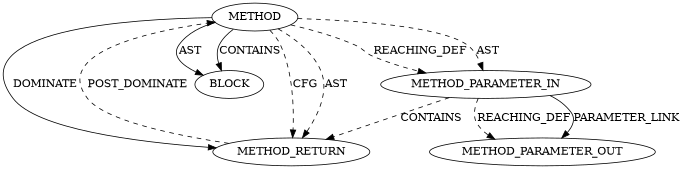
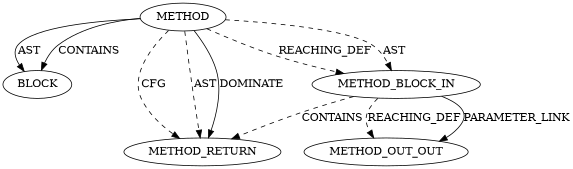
(486, 84) -> (396, 84)
(84, 91) -> none
(542, 152) -> (386, 152)
